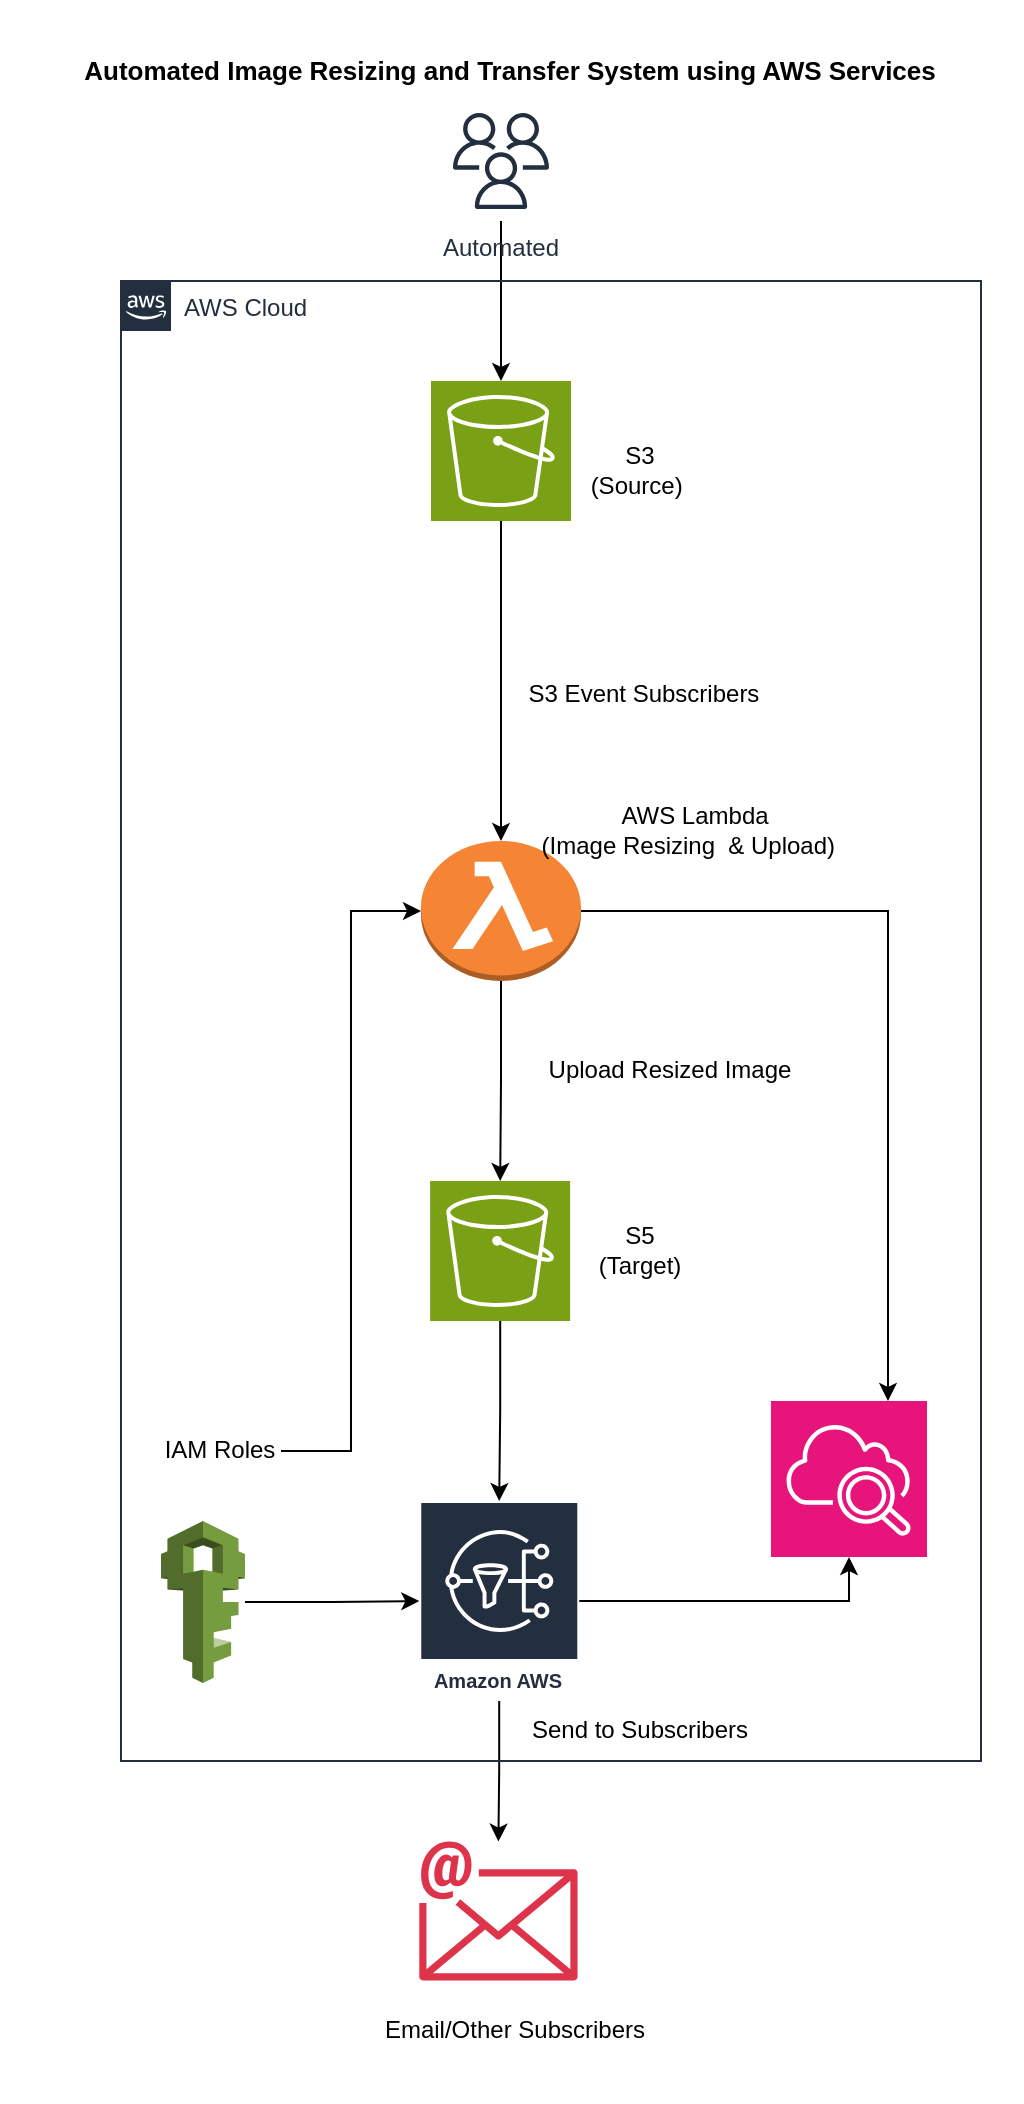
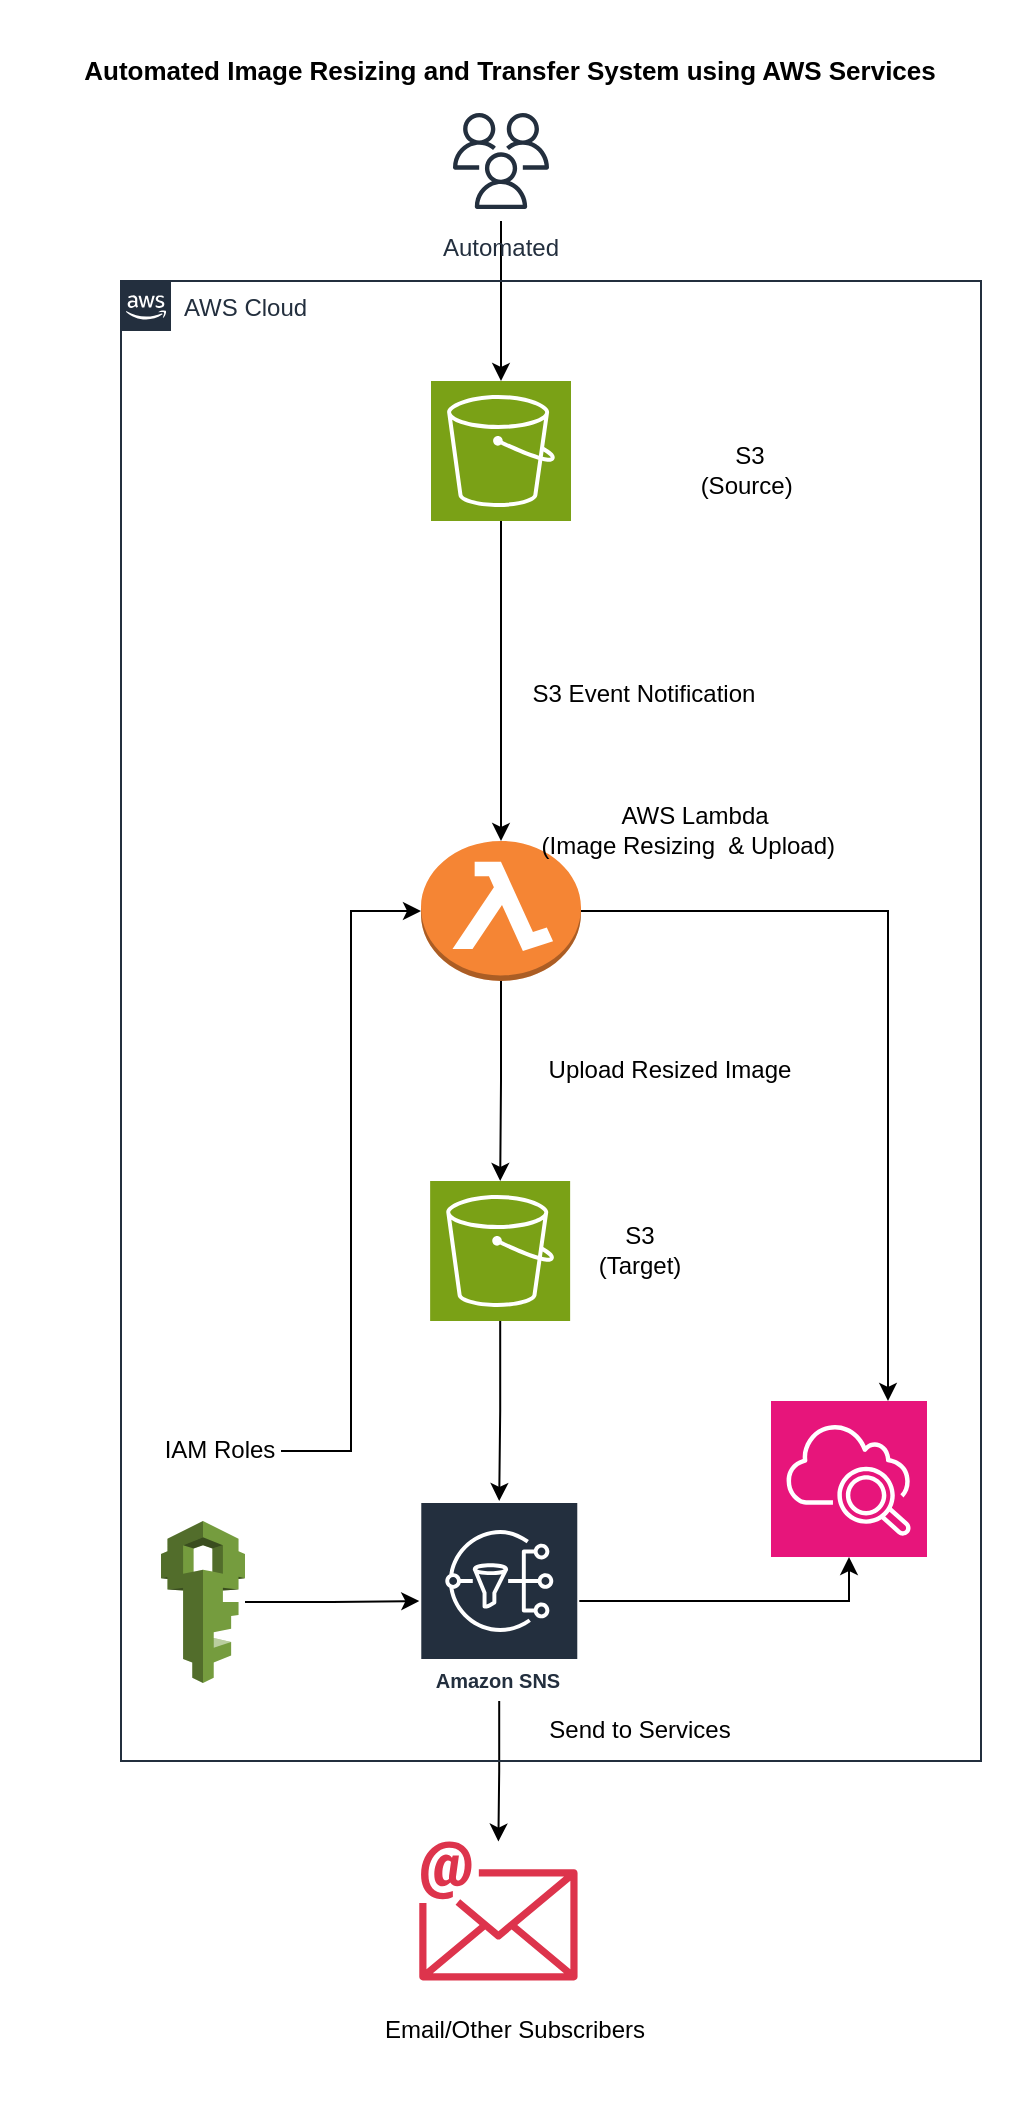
(641, 471) -> (751, 471)
(645, 695) -> (645, 695)
(641, 1251) -> (641, 1251)
(499, 1681) -> (499, 1681)
(641, 1731) -> (641, 1731)
